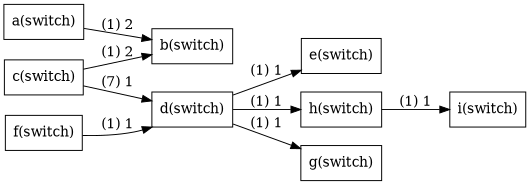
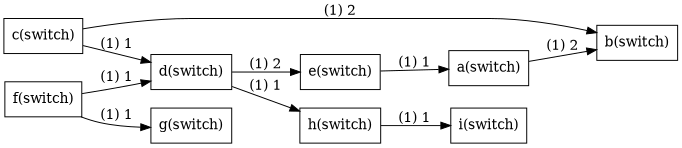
none -> (410, 70)
(267, 71) -> (266, 65)
(118, 83) -> (117, 44)
(262, 135) -> (110, 125)
